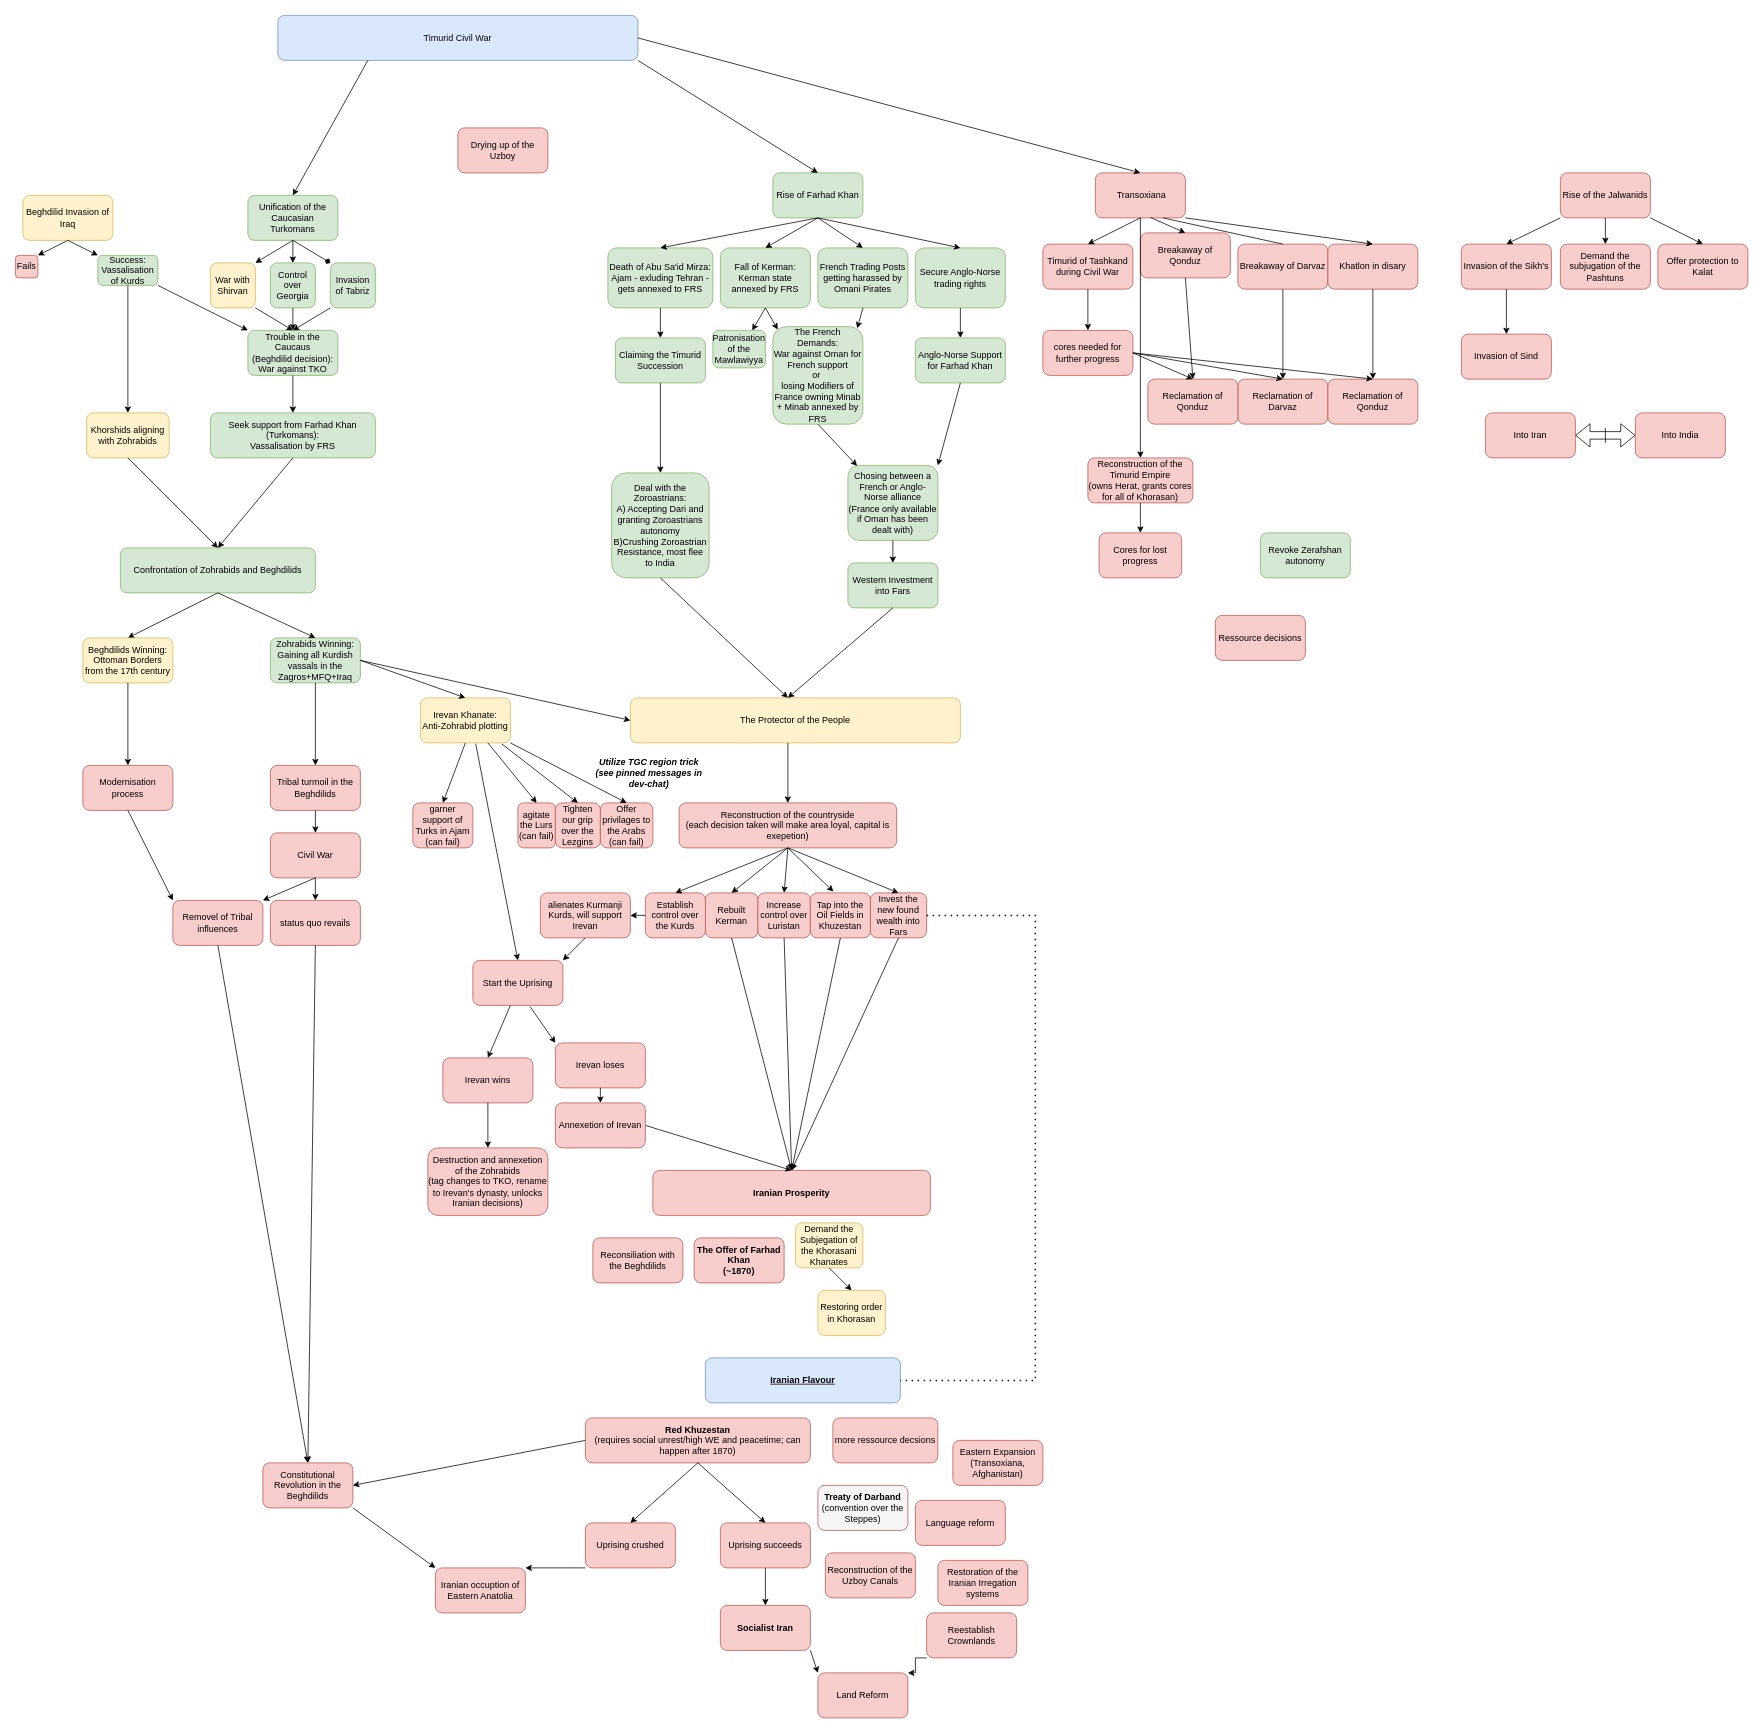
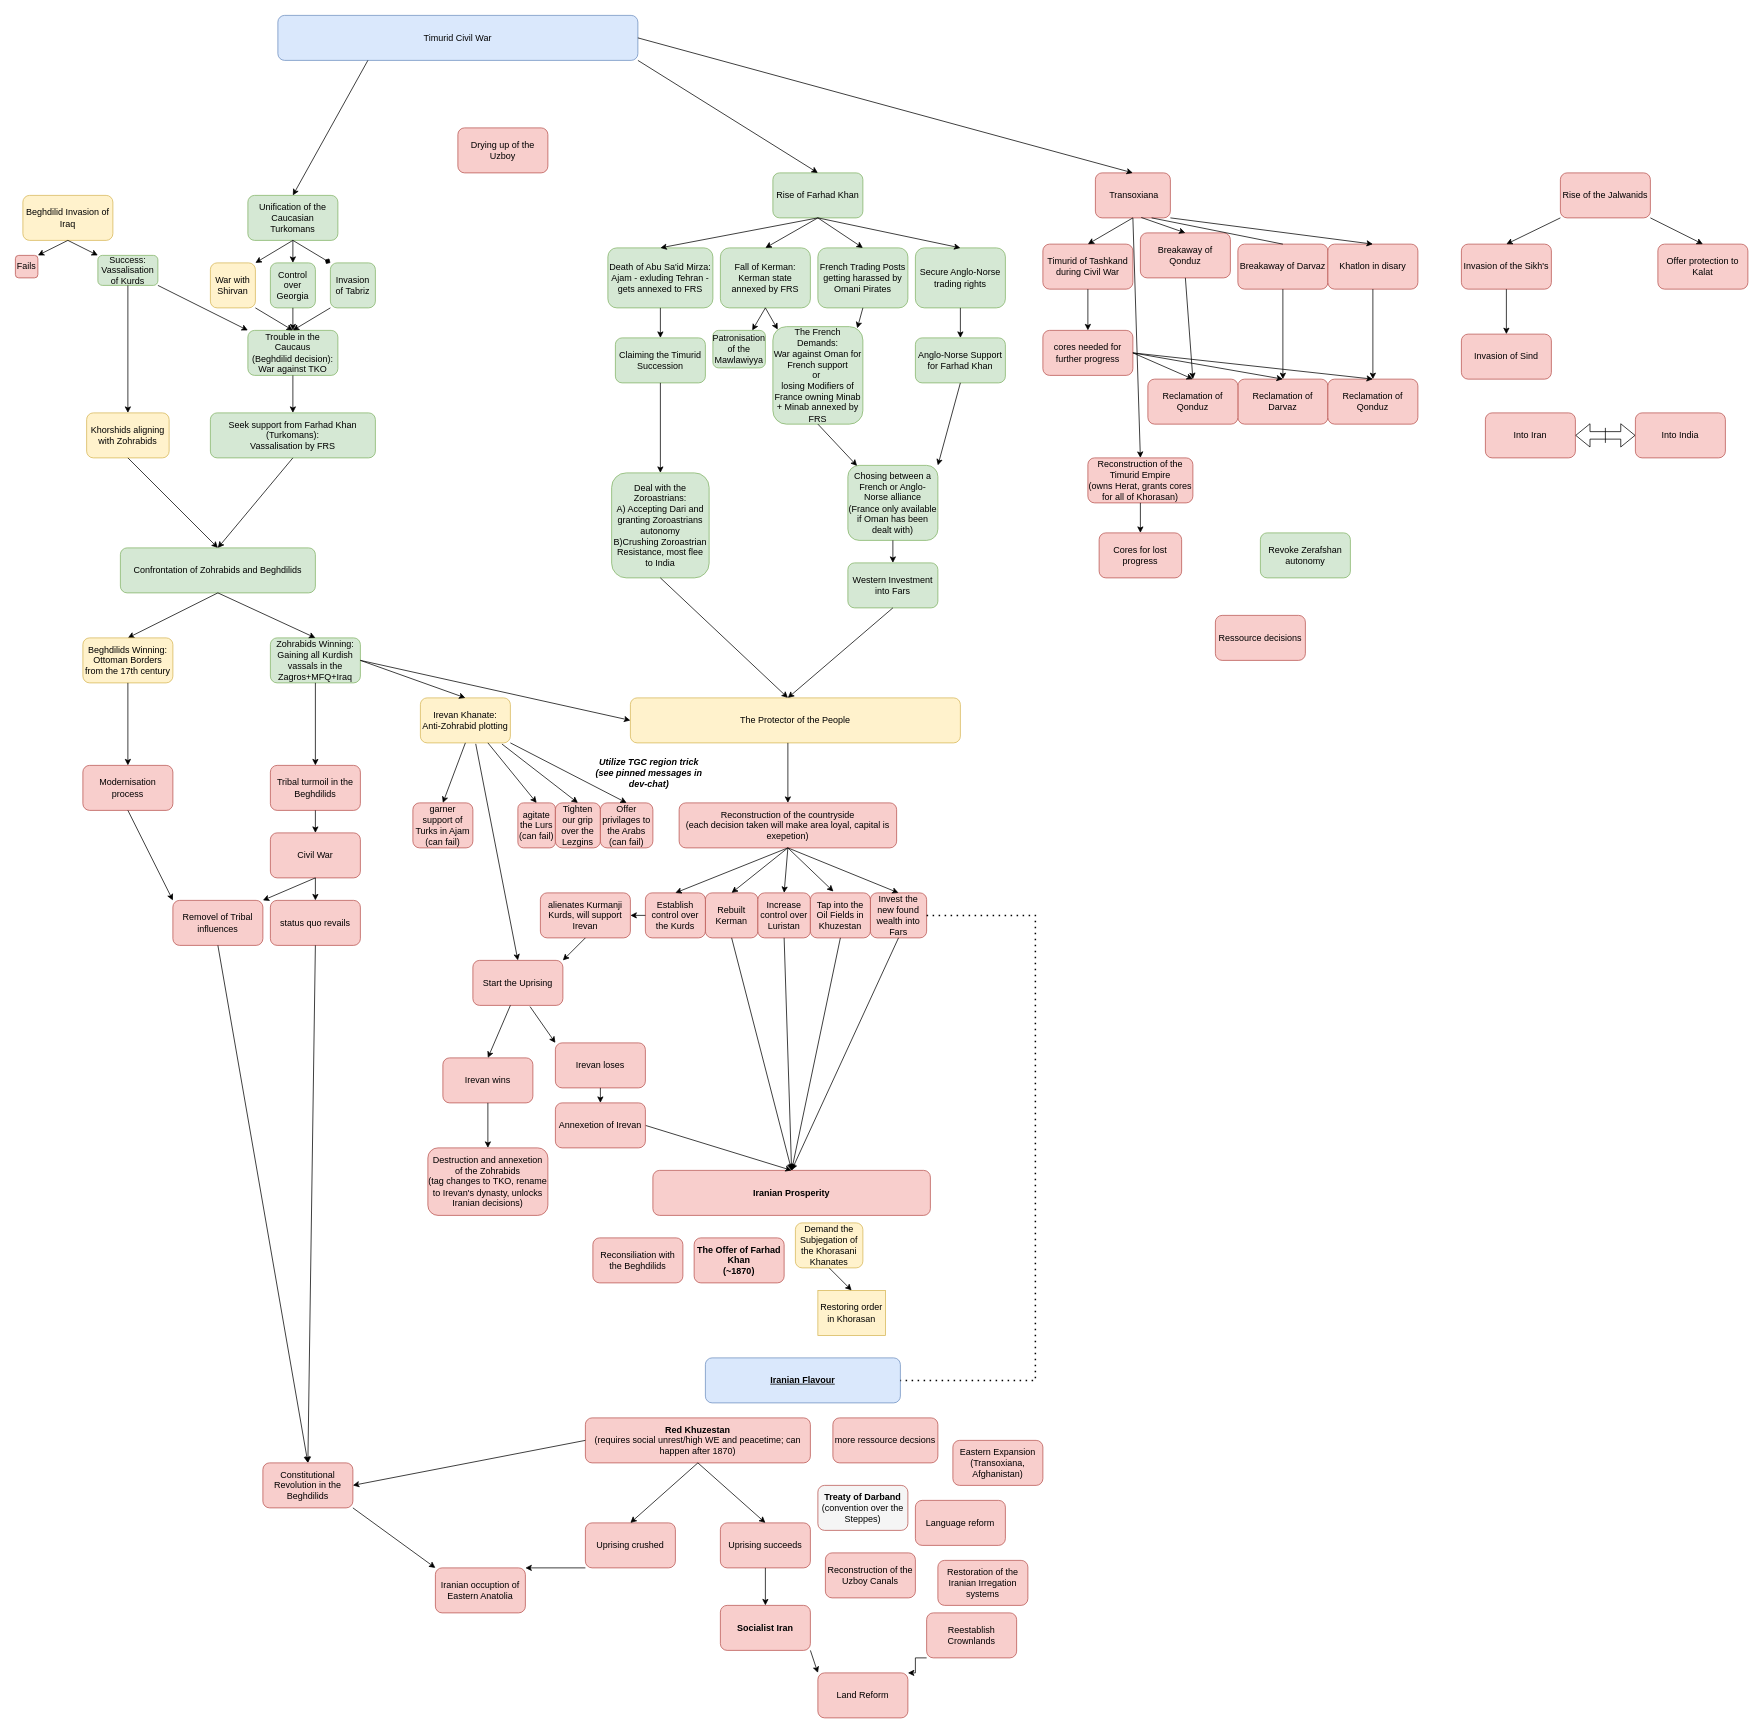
(1140, 195) -> (1133, 195)
(1605, 228) -> none
(1605, 267) -> none
(852, 1313) -> (852, 1313)
